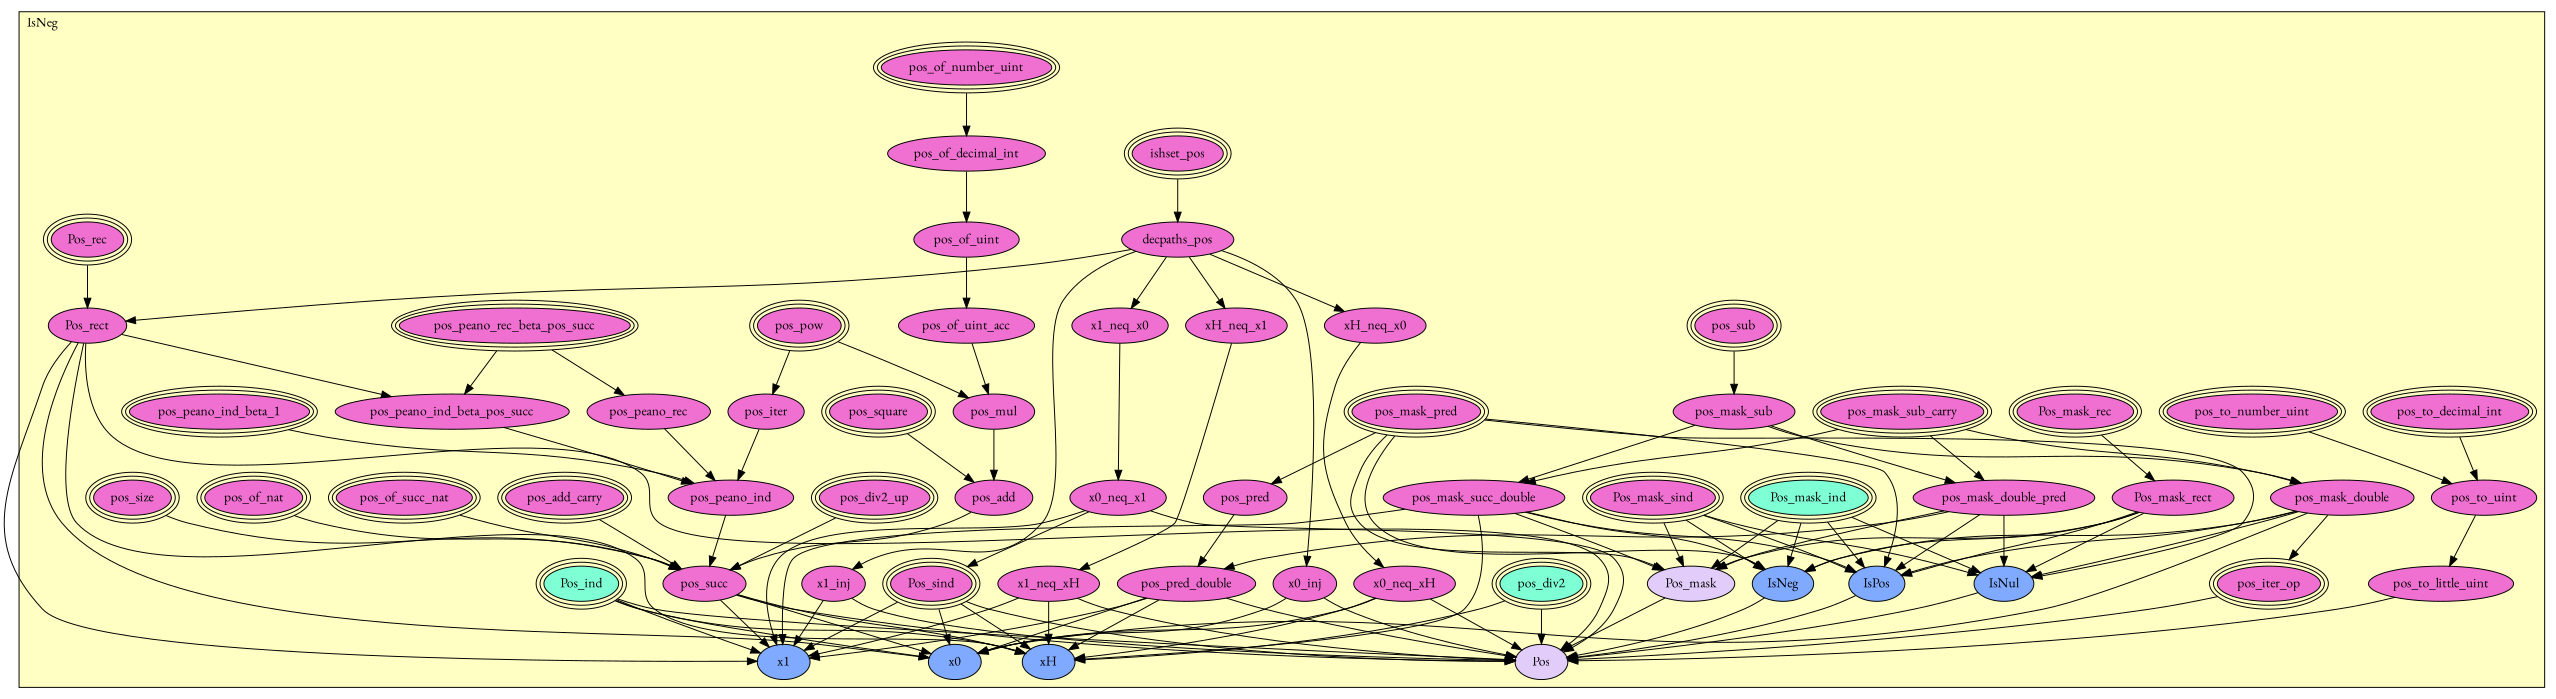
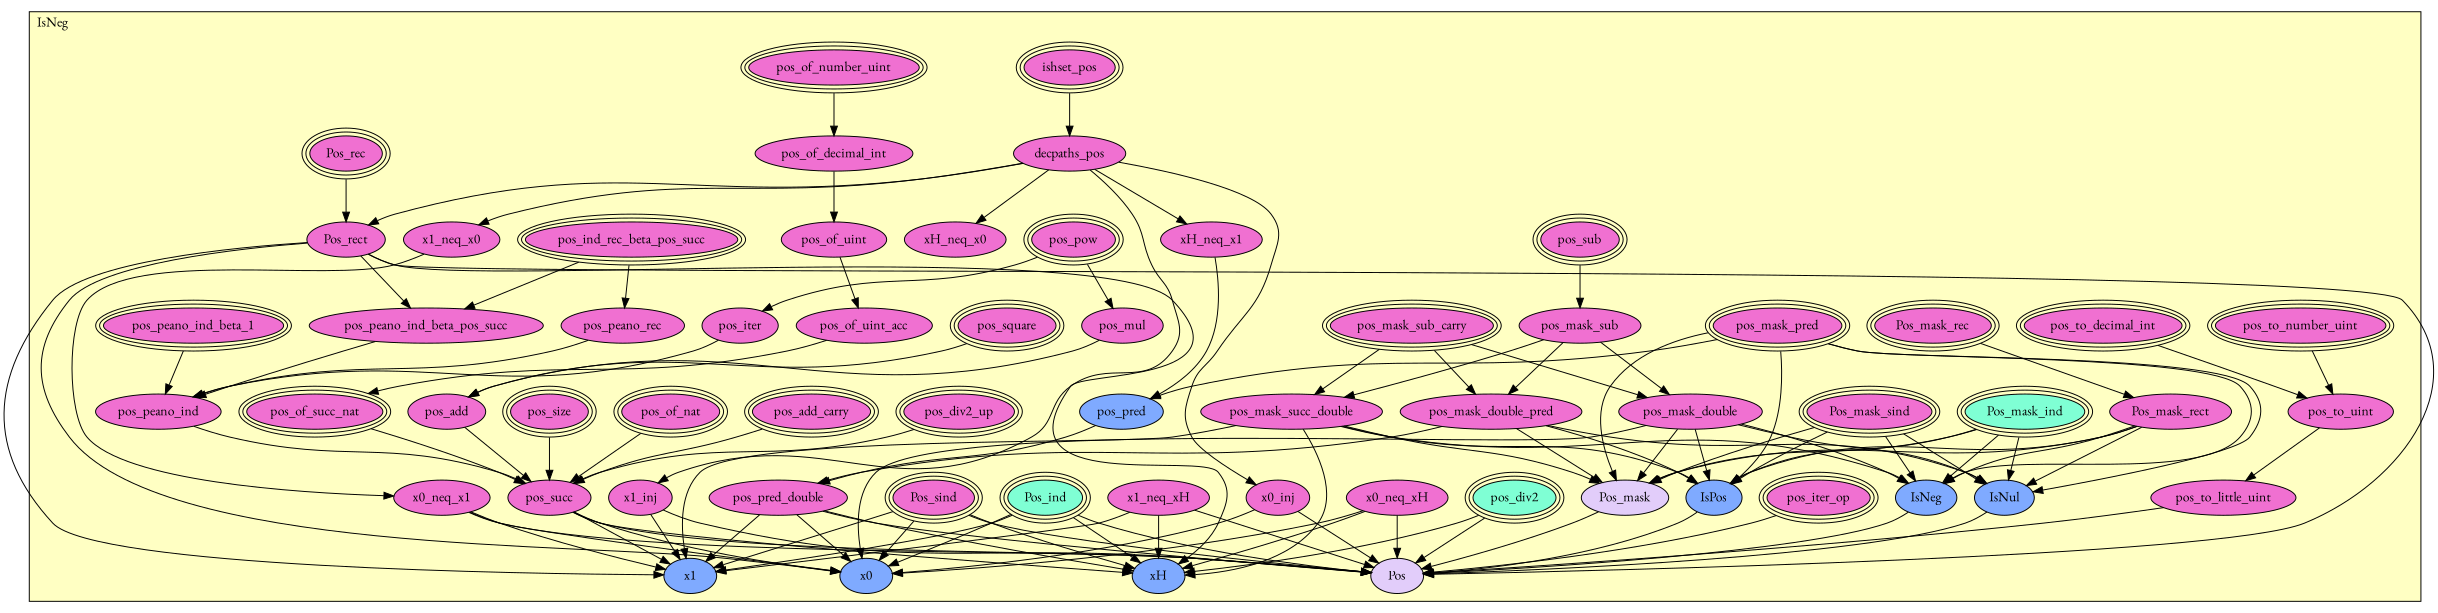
(515, 326) -> (632, 240)
(979, 364) -> (603, 369)
(1324, 449) -> none
(1191, 480) -> (1213, 337)
(1245, 498) -> (1121, 412)
(2312, 534) -> (1661, 451)
(1033, 537) -> (649, 547)
